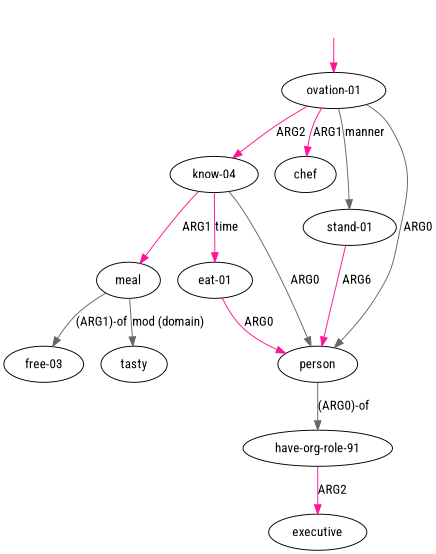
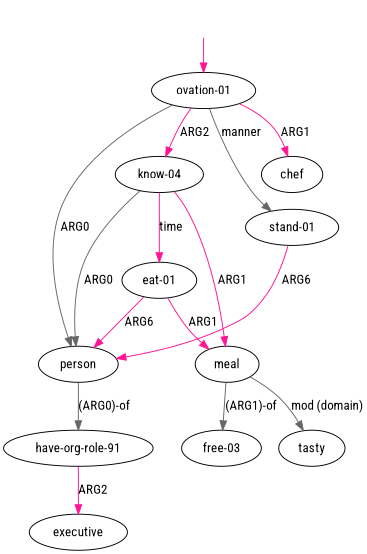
none -> (183, 322)
(259, 322) -> (139, 322)
